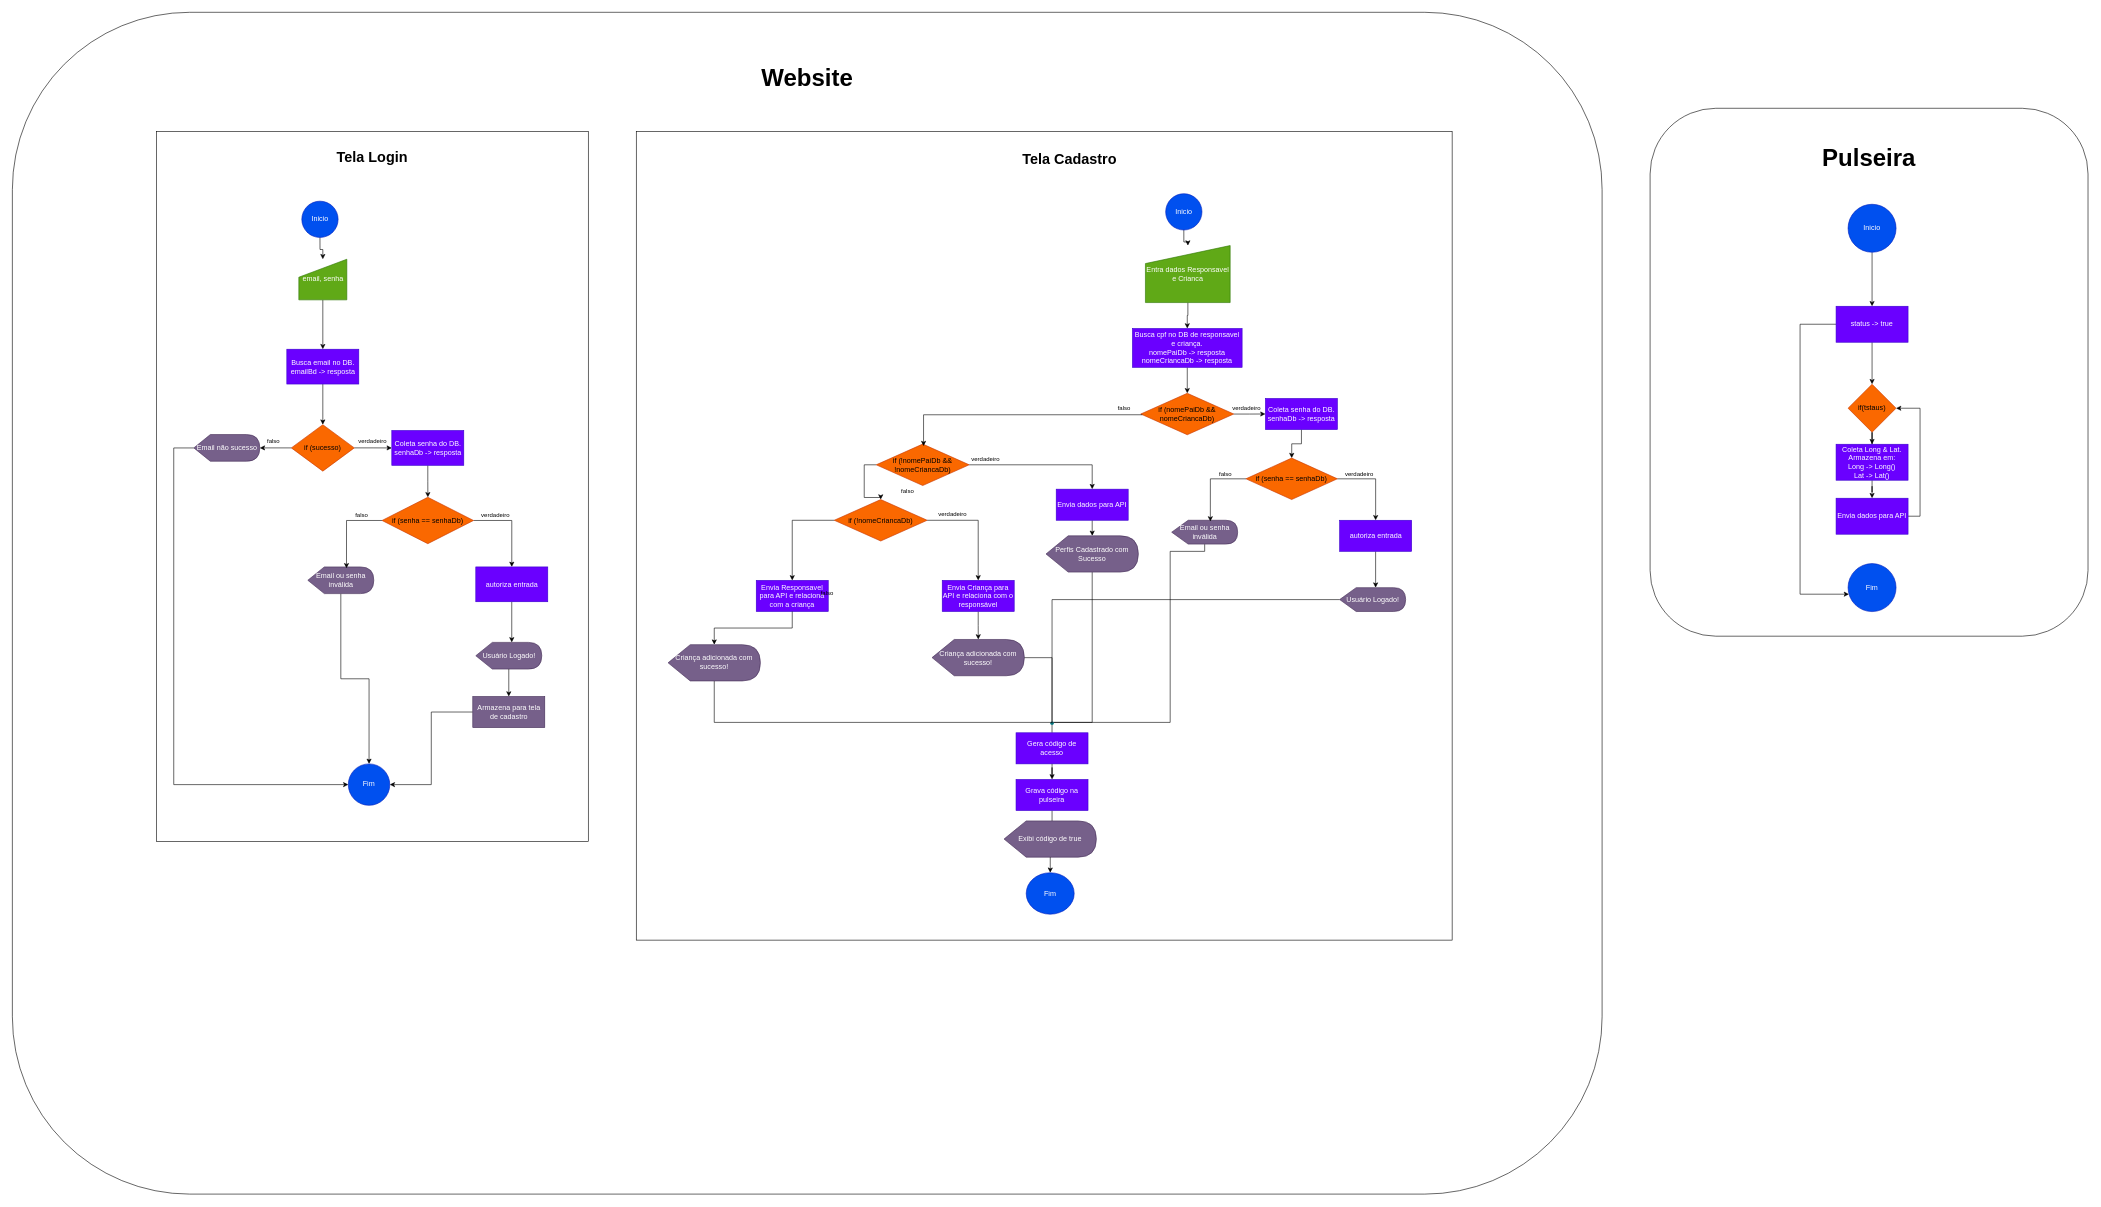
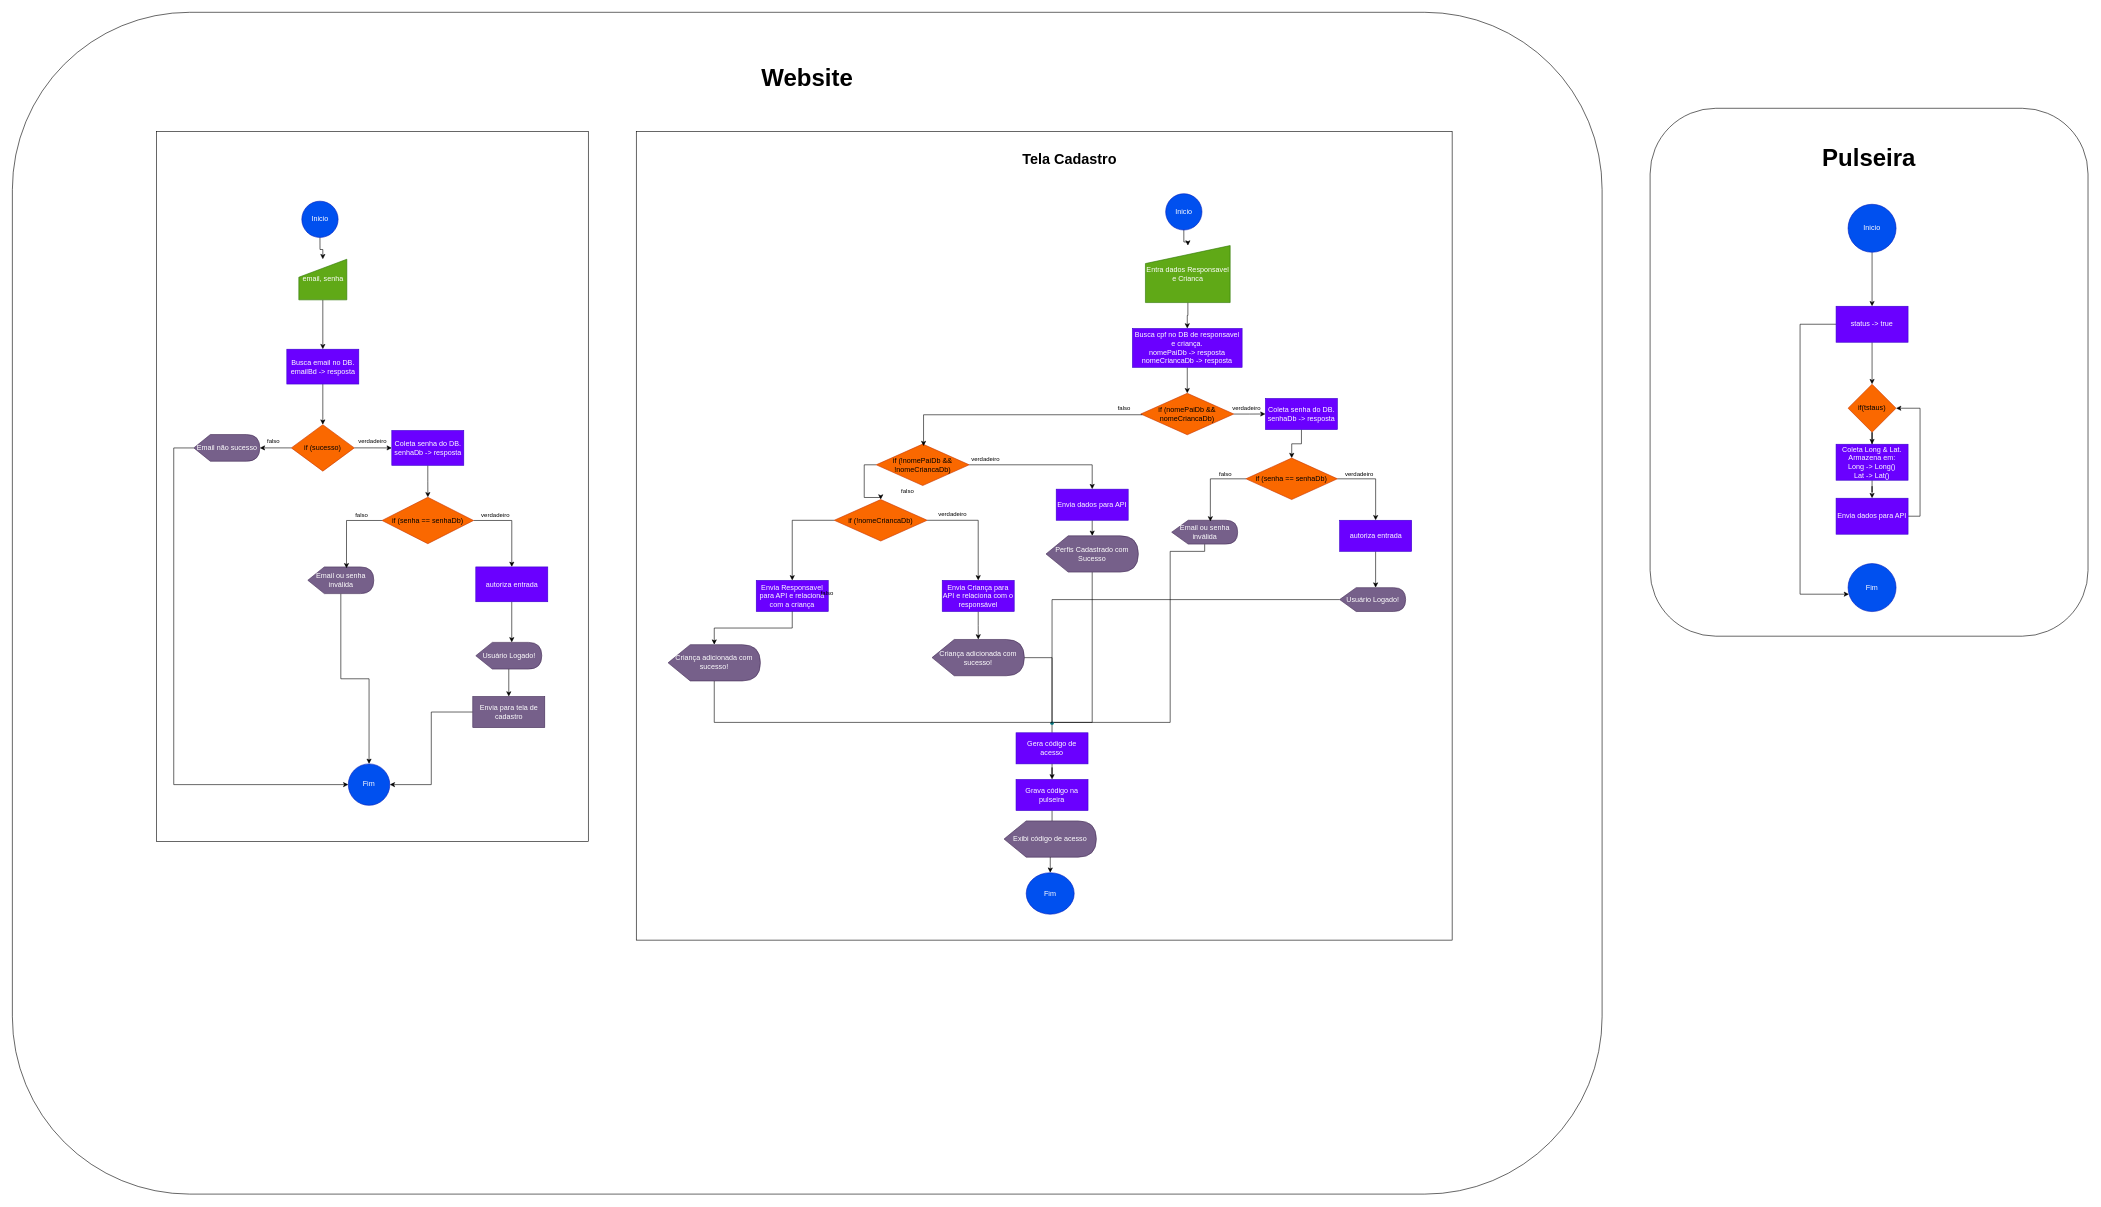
(372, 158) -> none
(509, 712) -> (509, 712)
(1050, 839) -> (1050, 839)
